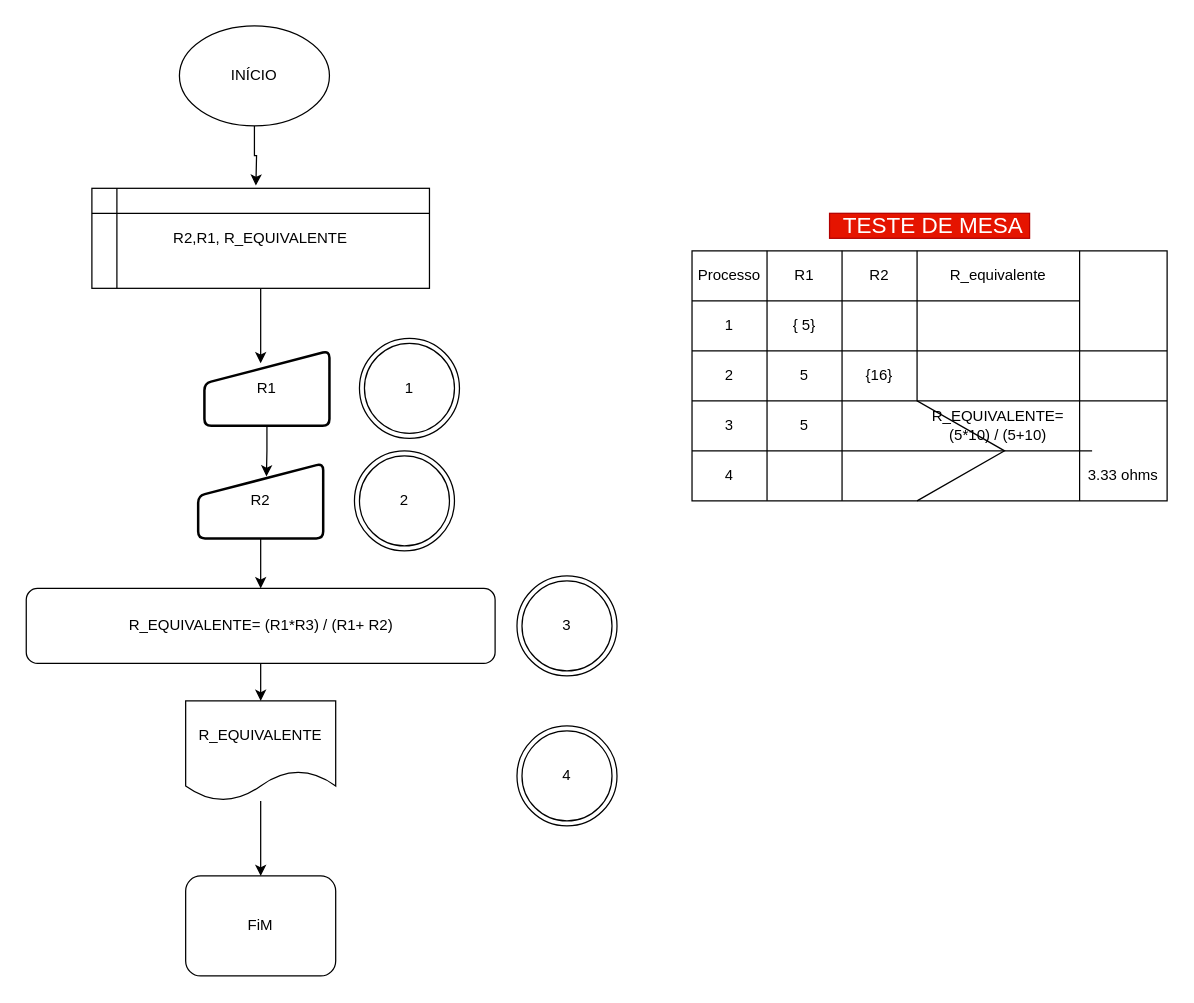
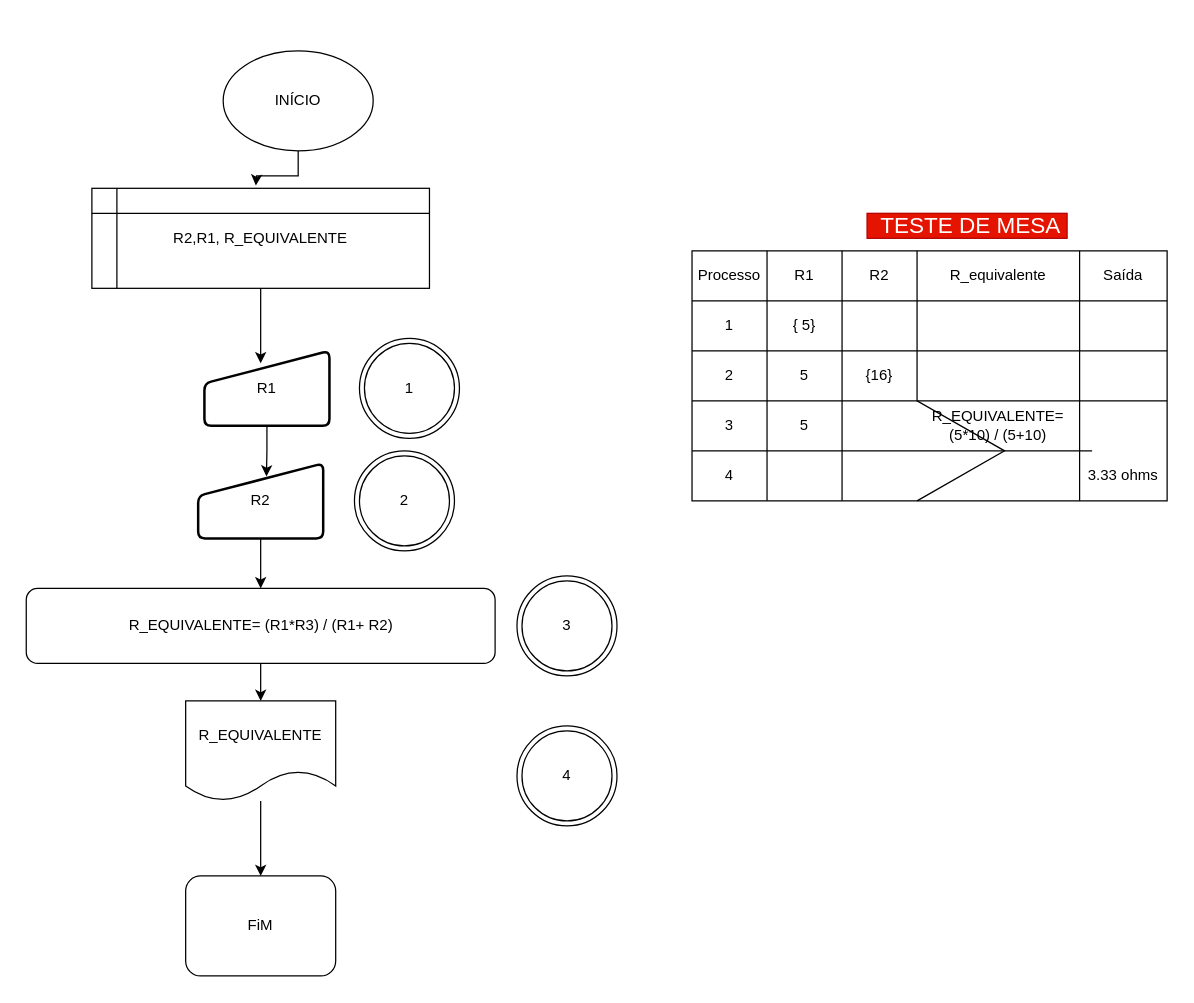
(254, 76) -> (298, 101)
(929, 226) -> (967, 226)
none -> (1123, 276)
